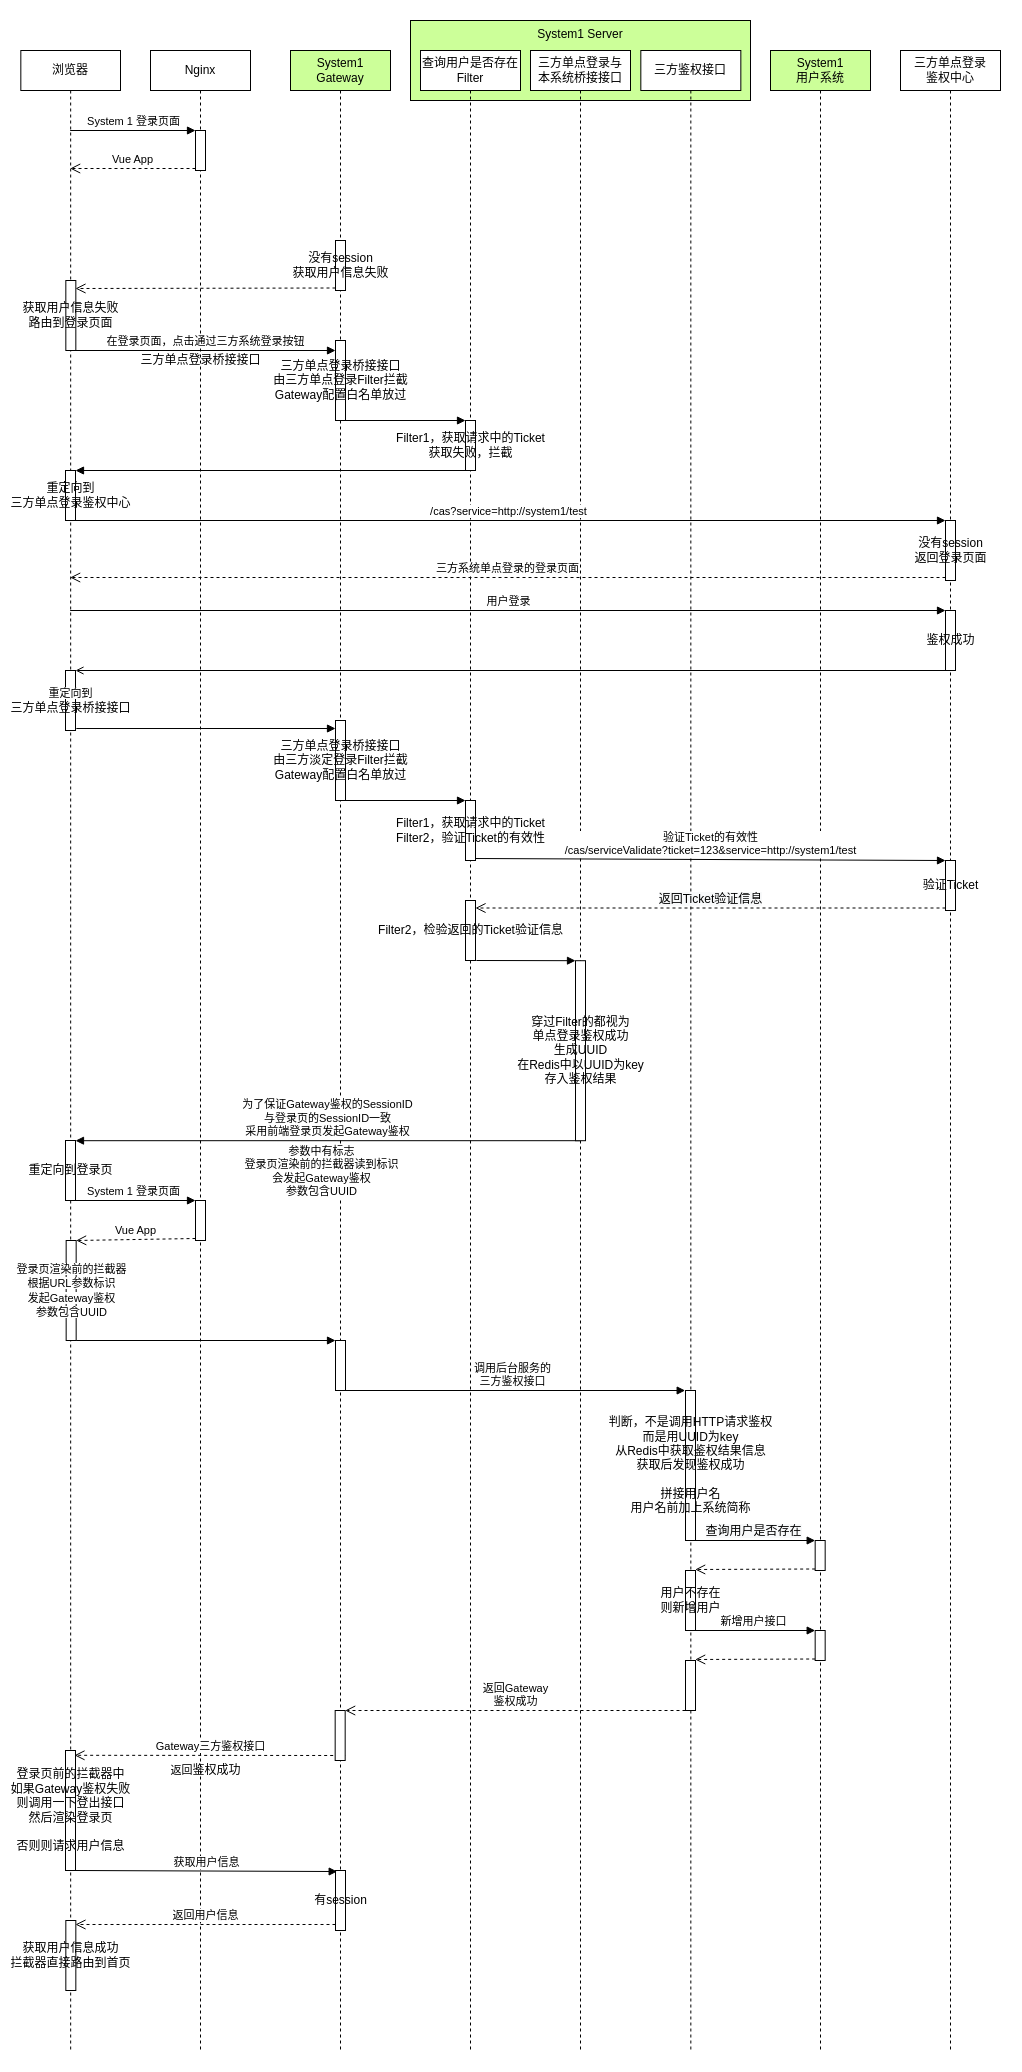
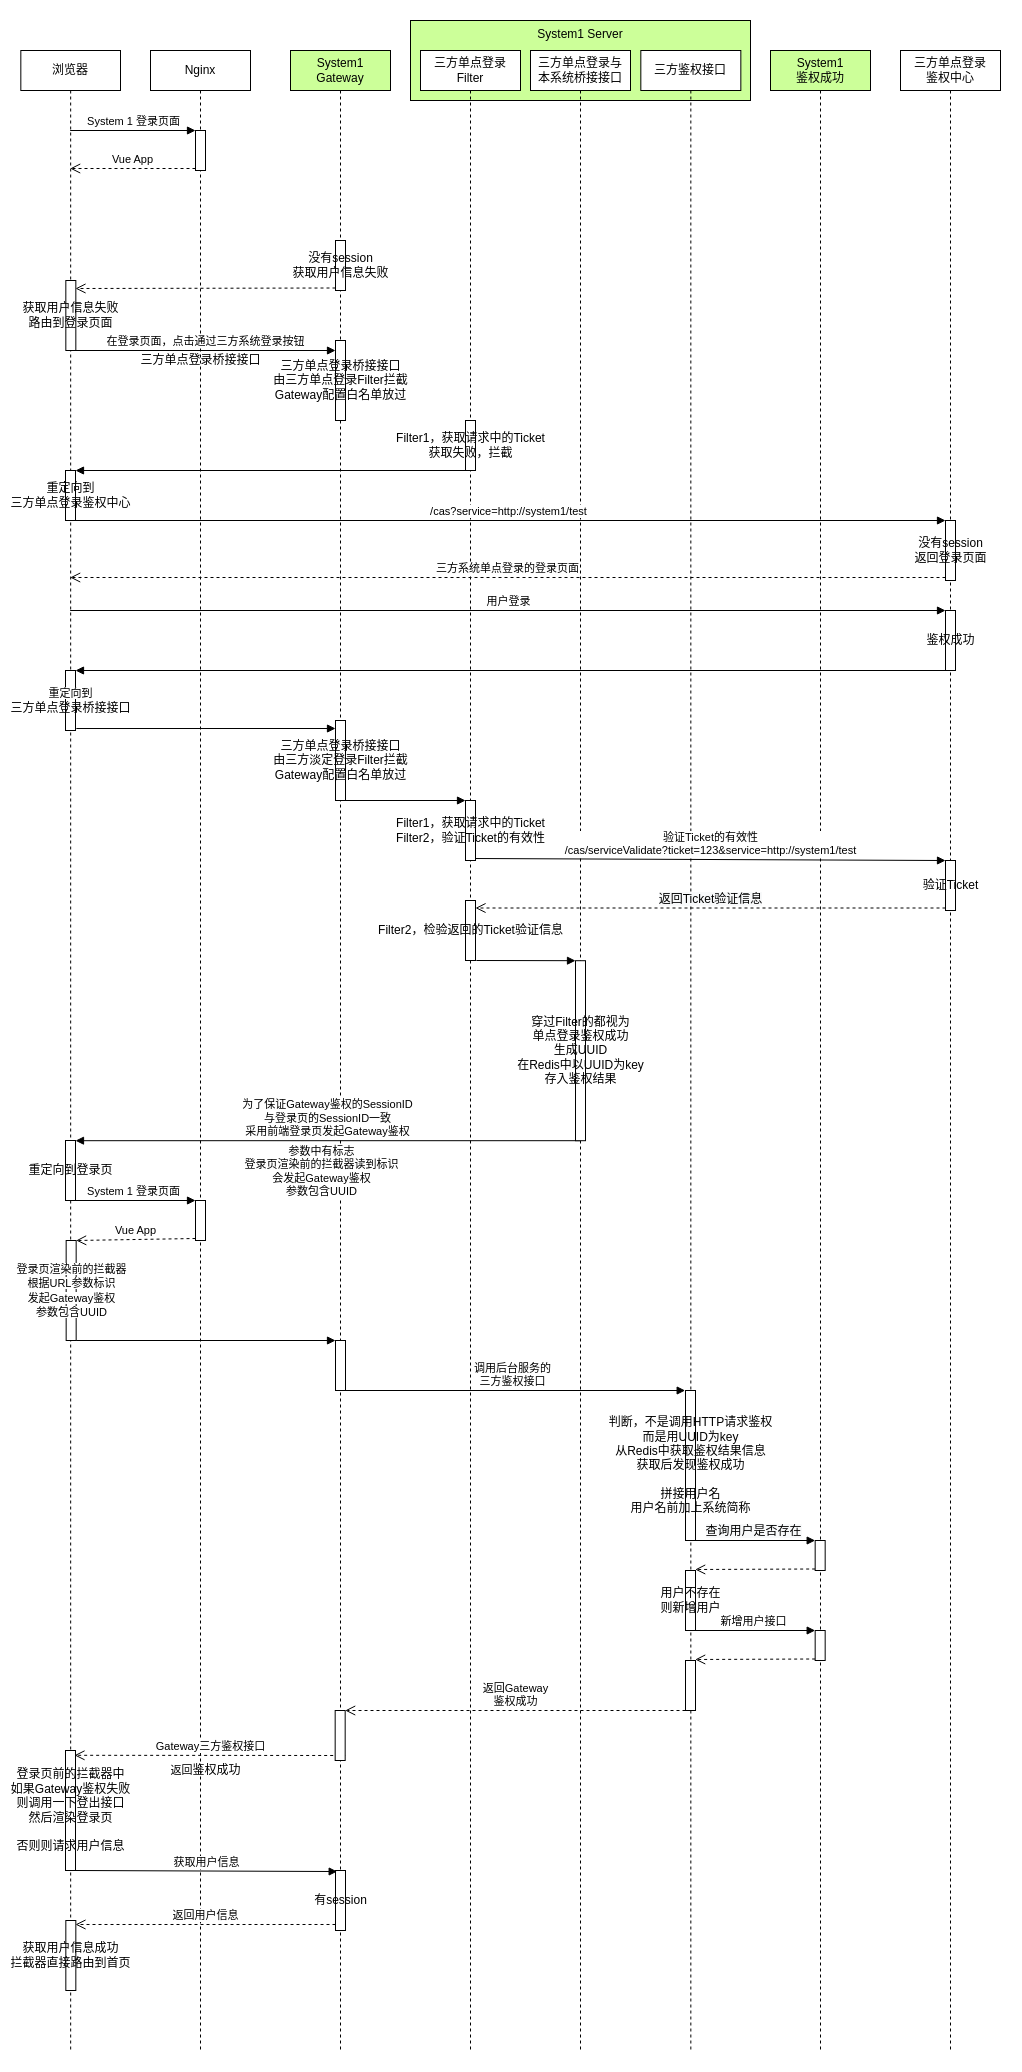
(471, 71) -> (471, 71)
(821, 71) -> (821, 71)
(400, 421) -> none
(82, 671) -> (85, 671)
